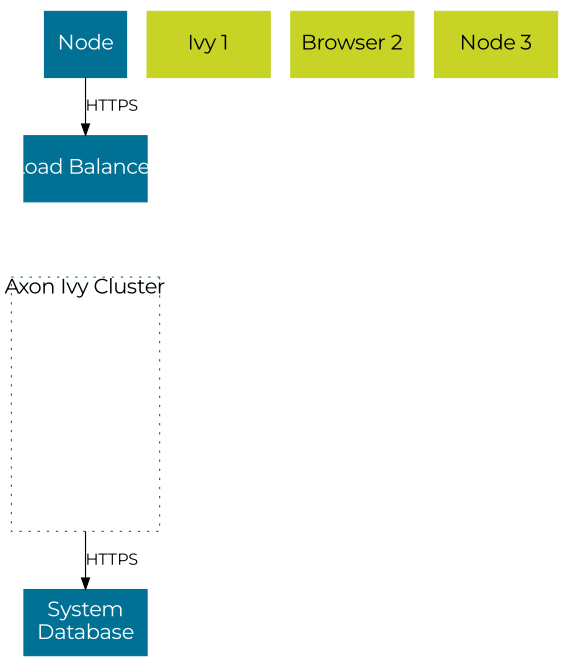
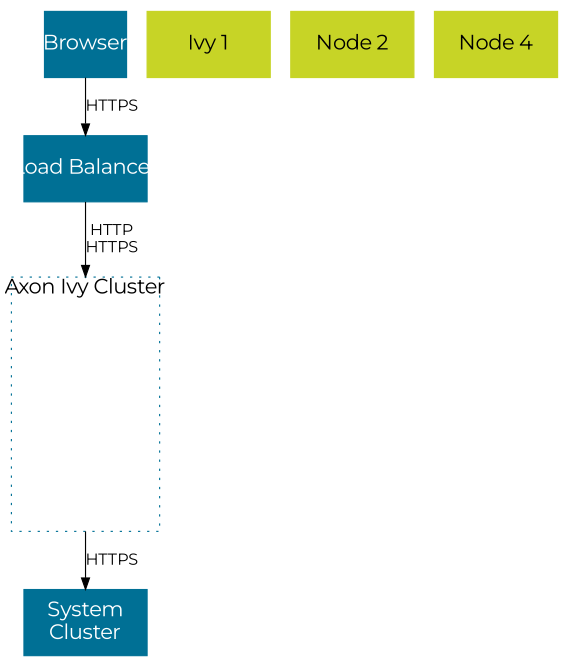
(86, 44) -> (86, 44)
(352, 44) -> (352, 44)
(496, 44) -> (496, 44)
none -> (86, 233)
(86, 623) -> (86, 623)
